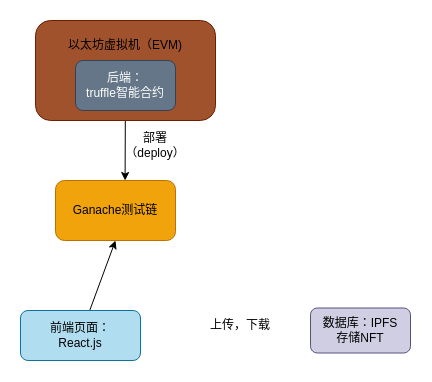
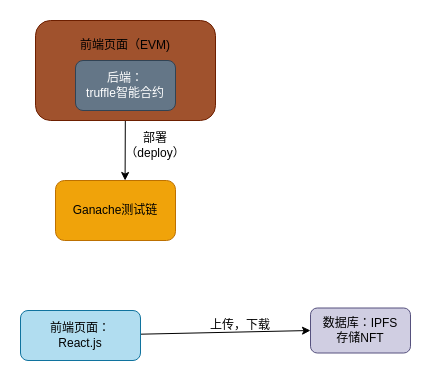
(126, 46) -> (126, 46)
(102, 278) -> none
none -> (222, 332)
